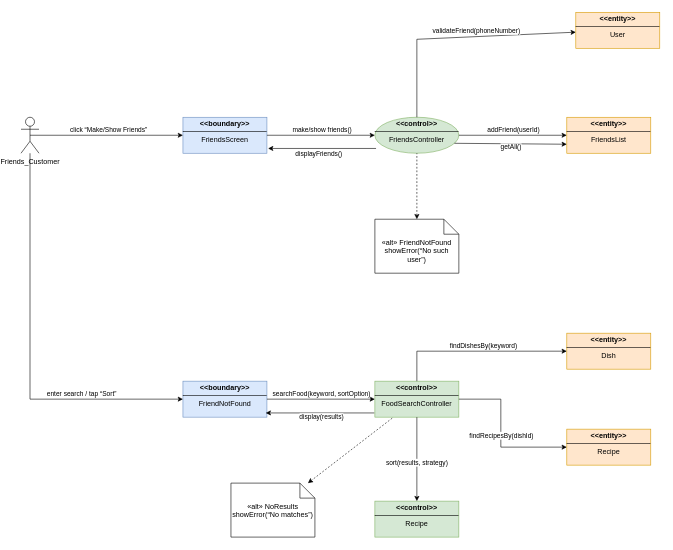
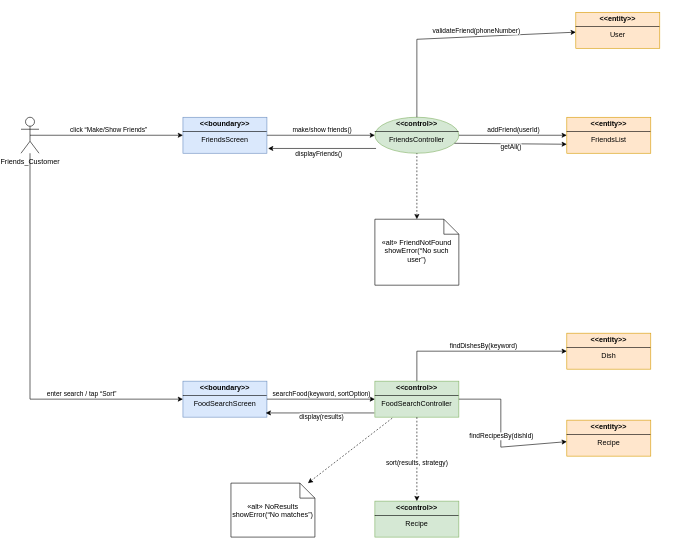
(417, 246) -> (417, 252)
(210, 390) -> (215, 390)
(609, 447) -> (609, 438)
(417, 457) -> (417, 457)
